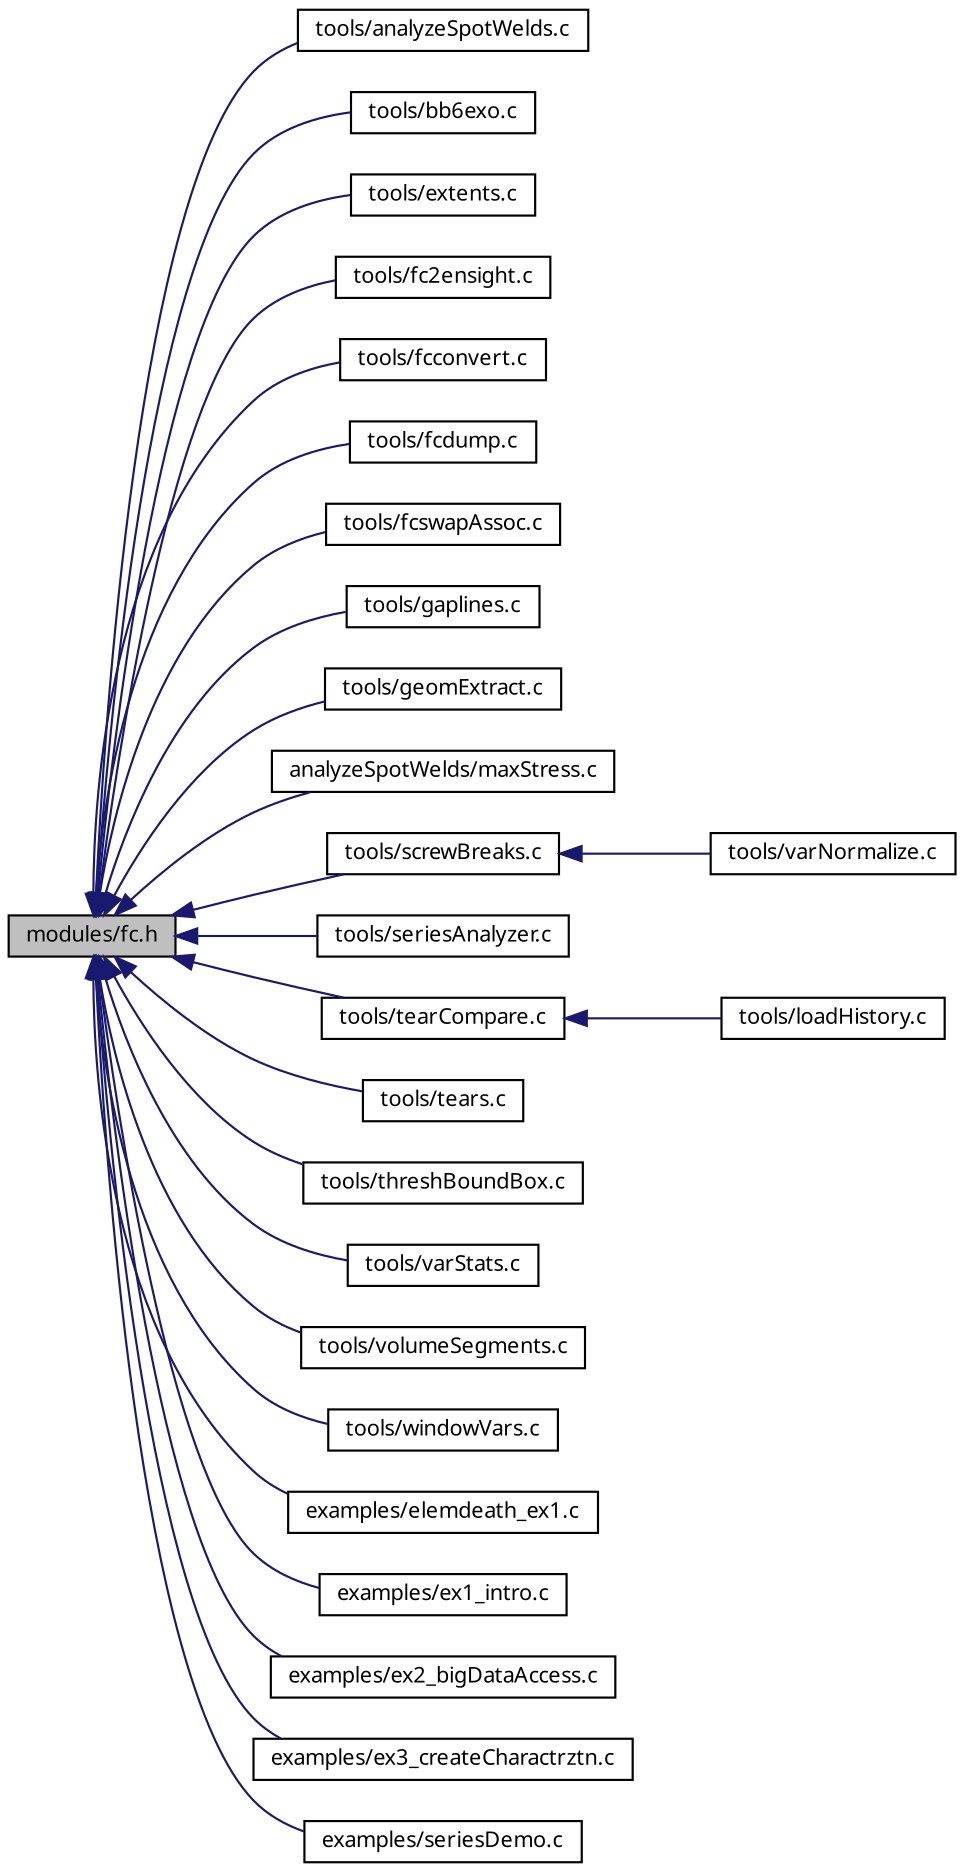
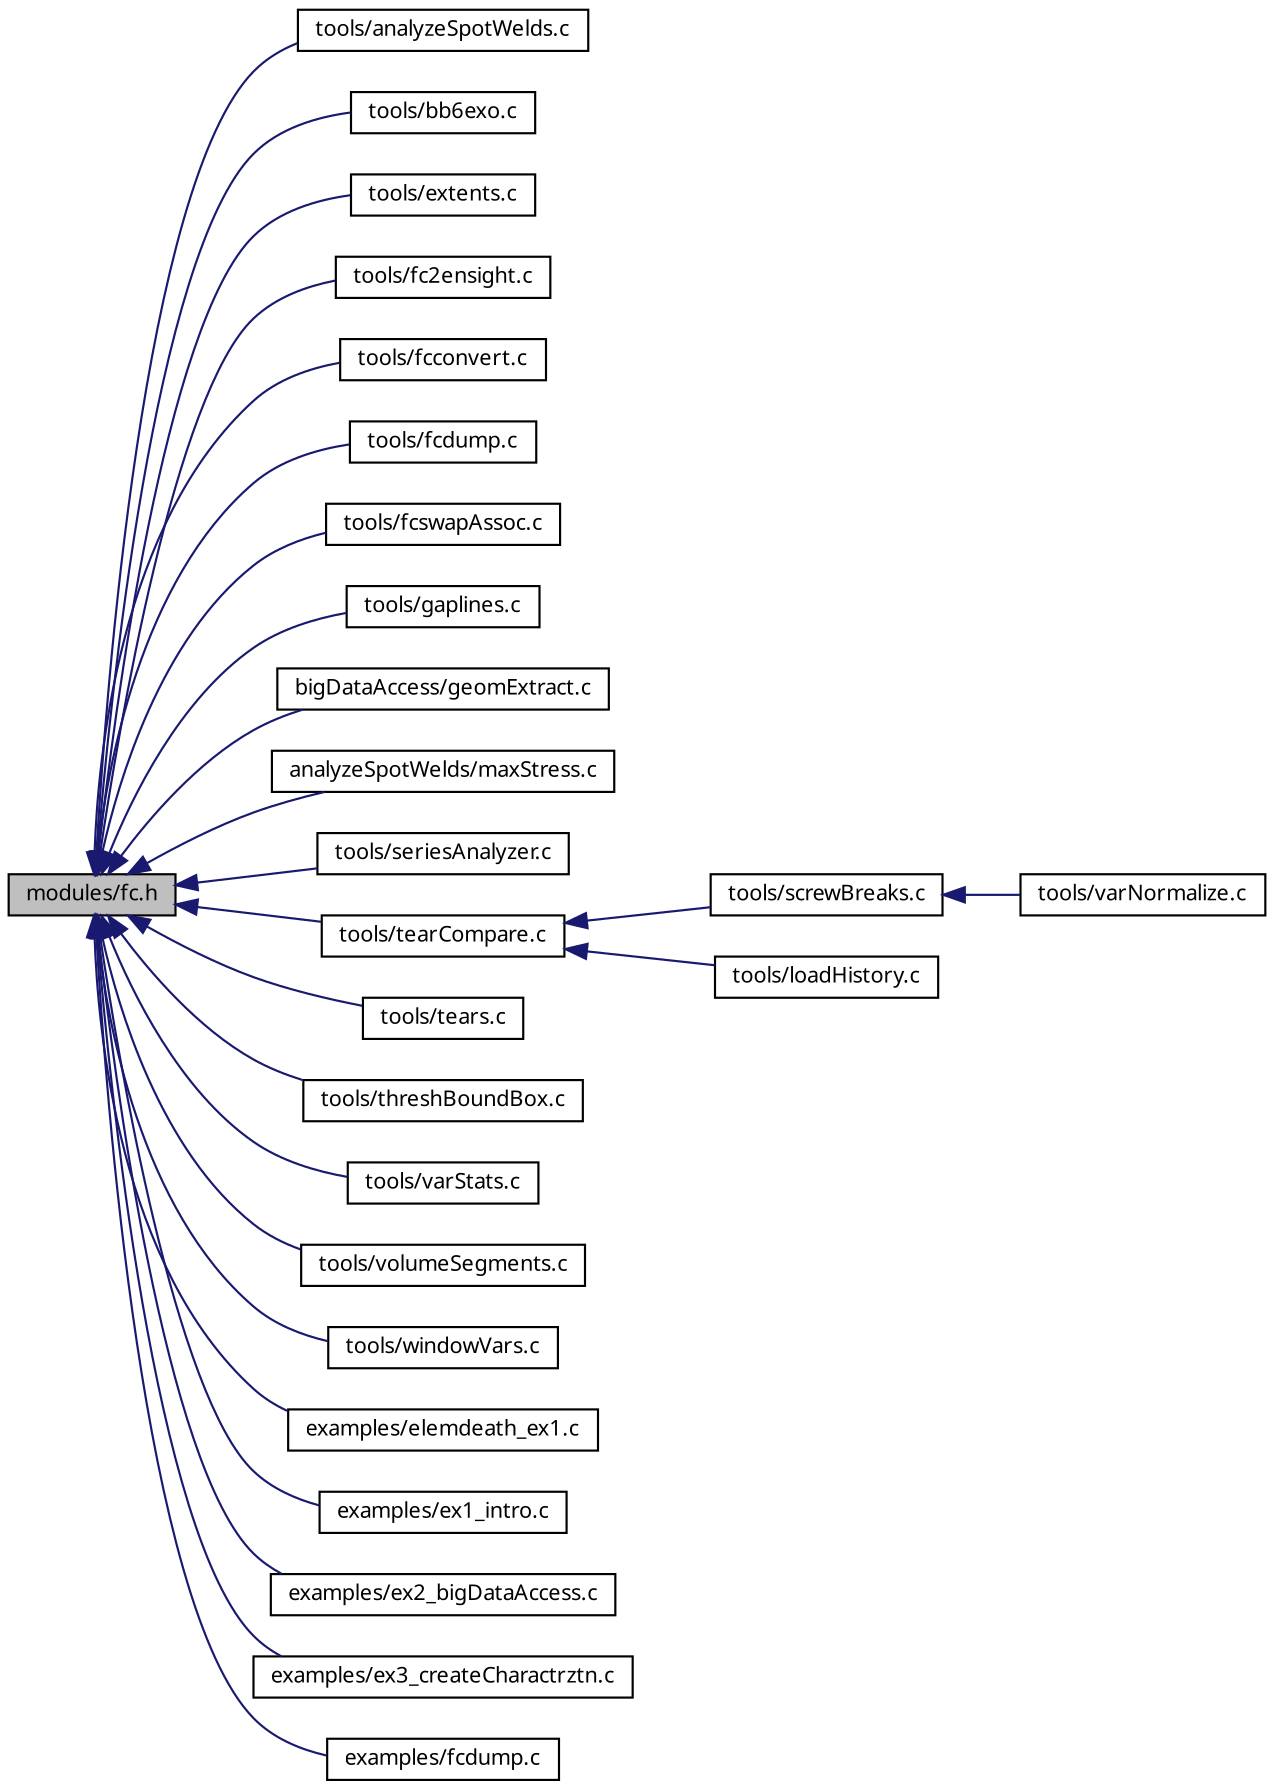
(443, 689) -> (443, 689)
(268, 891) -> (649, 914)
(443, 1842) -> (443, 1759)
